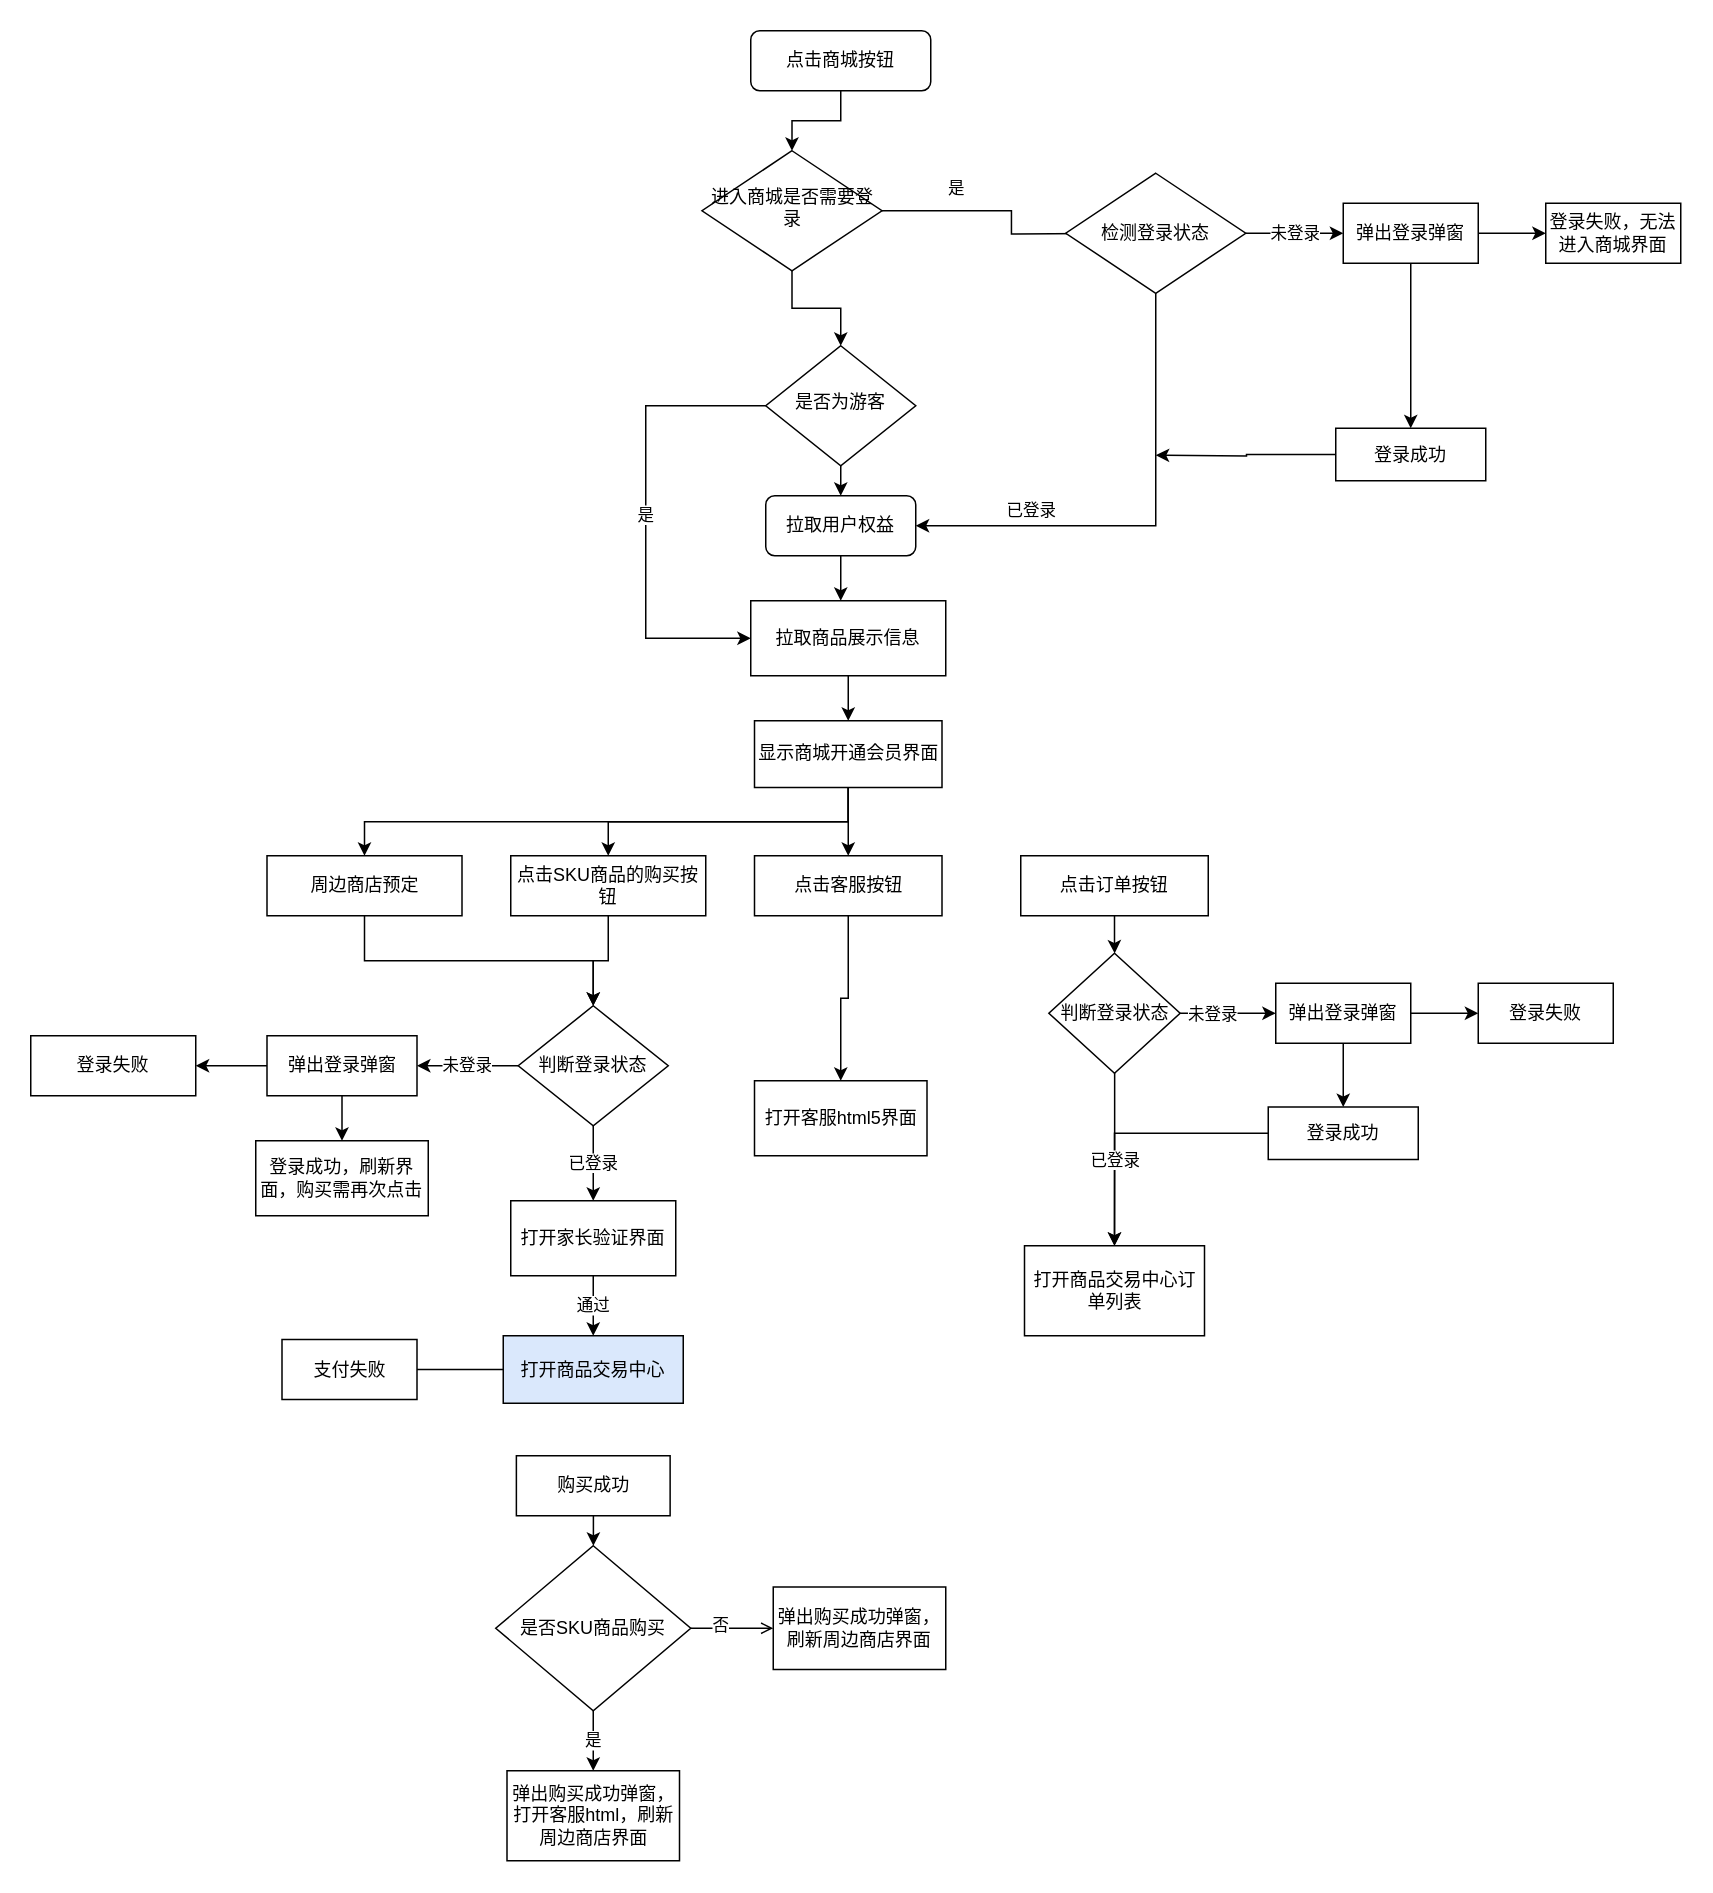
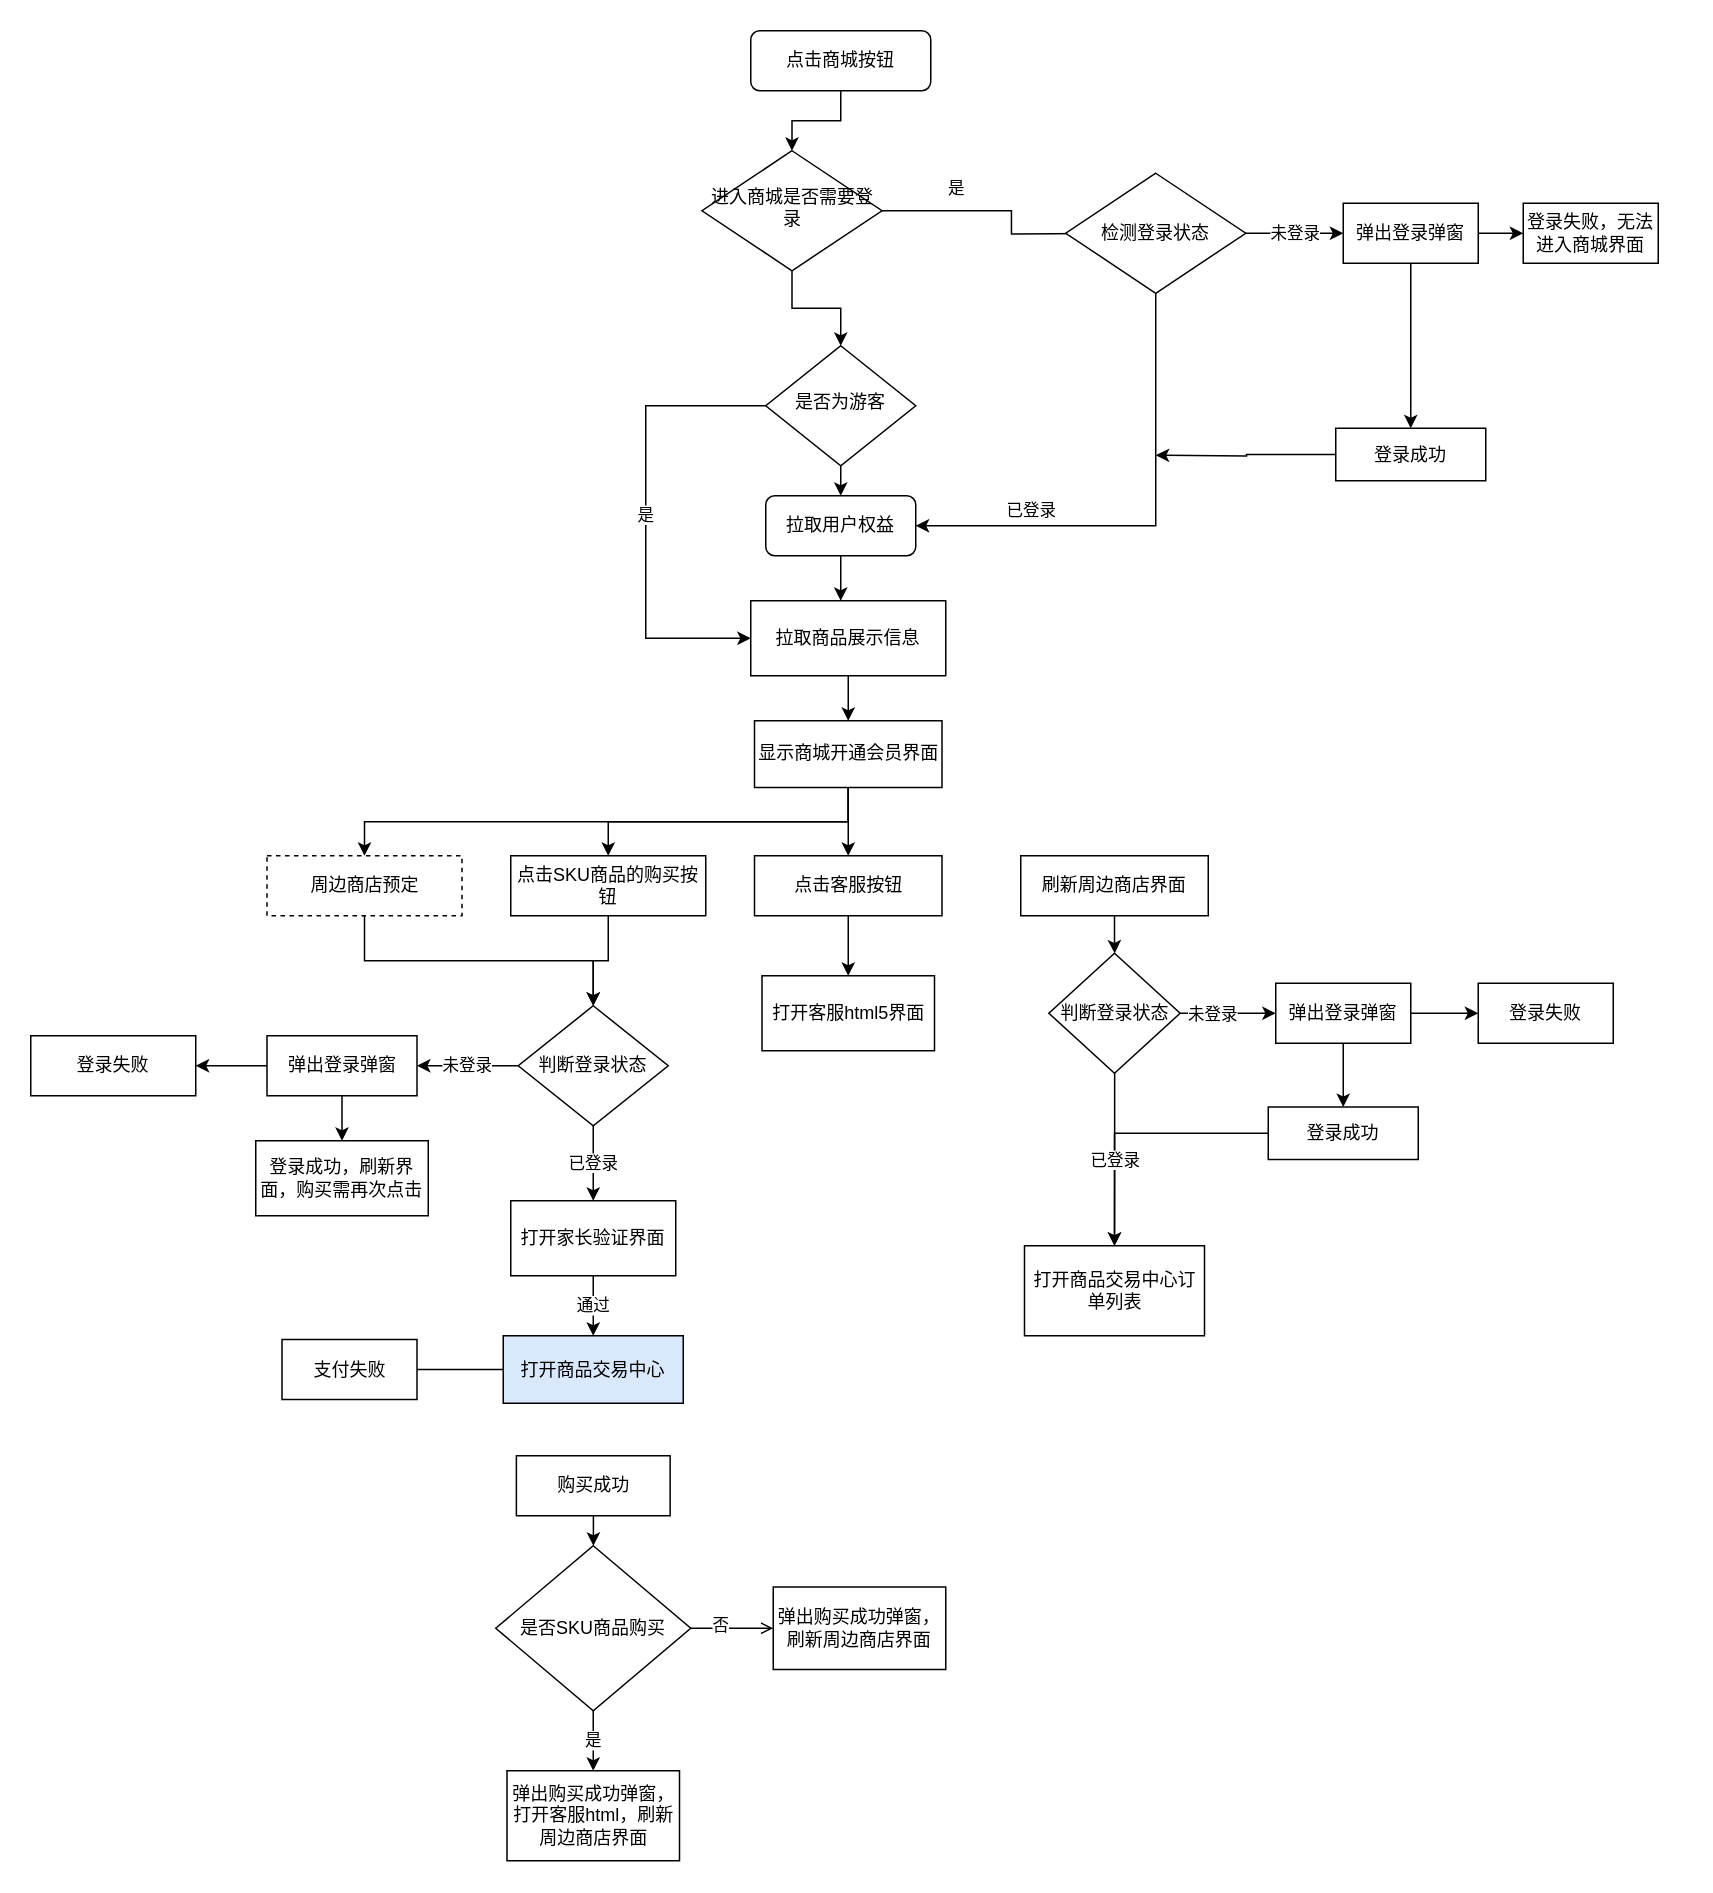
(1613, 233) -> (1591, 233)
(365, 886) -> (365, 886)
(1115, 886) -> (1115, 886)
(841, 1118) -> (848, 1013)
